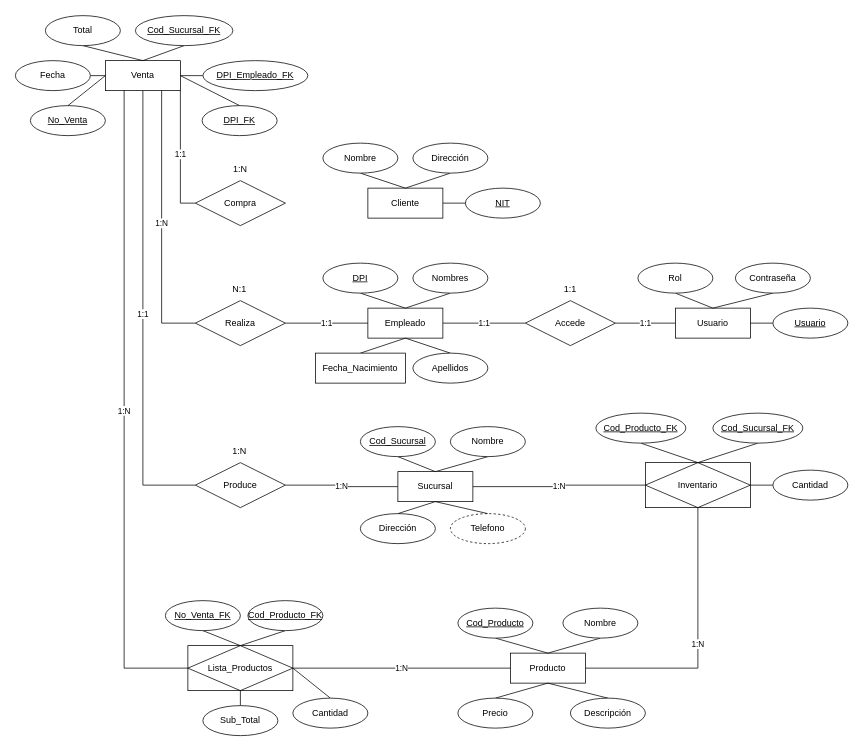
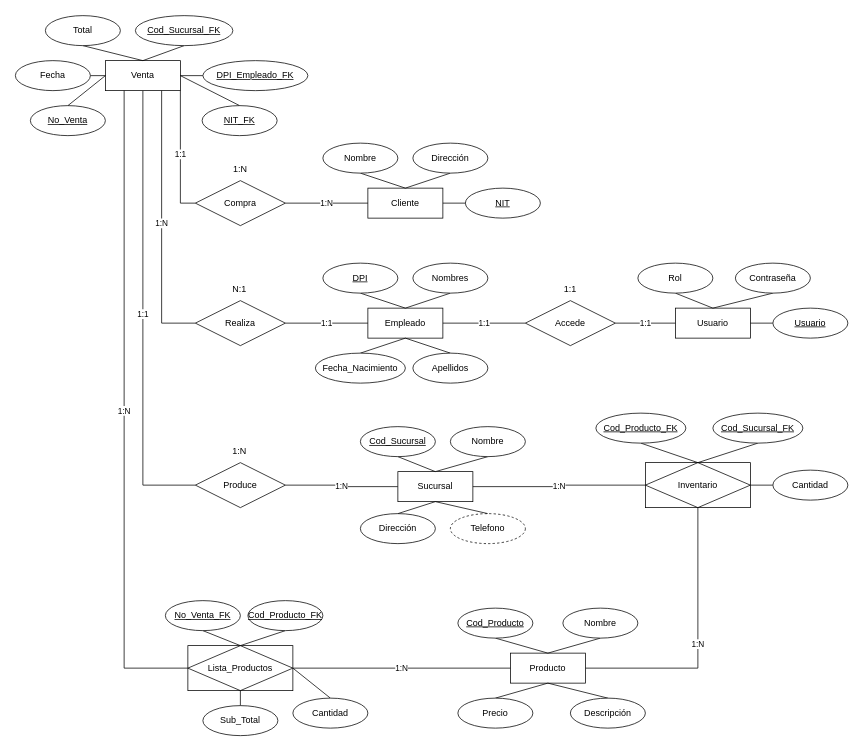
(240, 120) -> (240, 120)
none -> (327, 203)
(360, 368) -> (360, 368)
